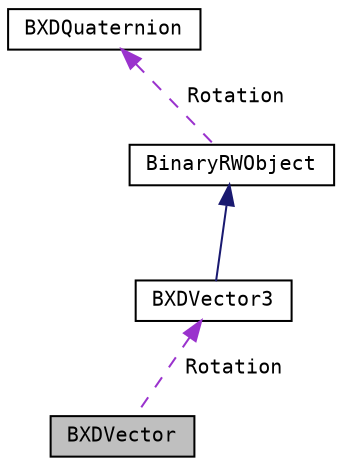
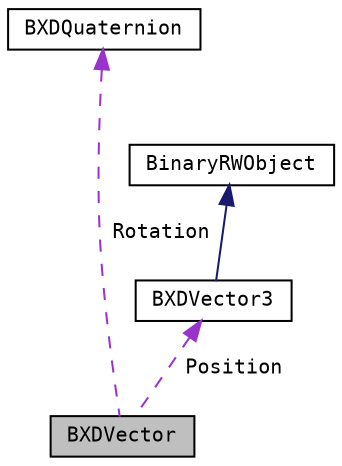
(175, 105) -> (100, 244)
(229, 369) -> (229, 369)
